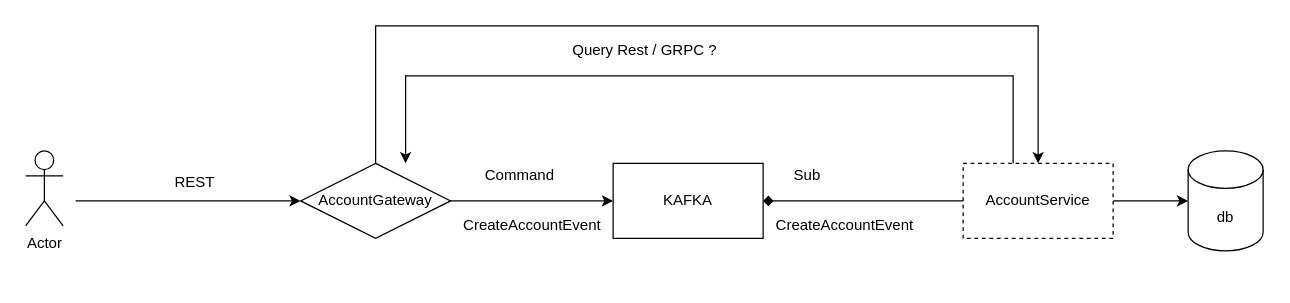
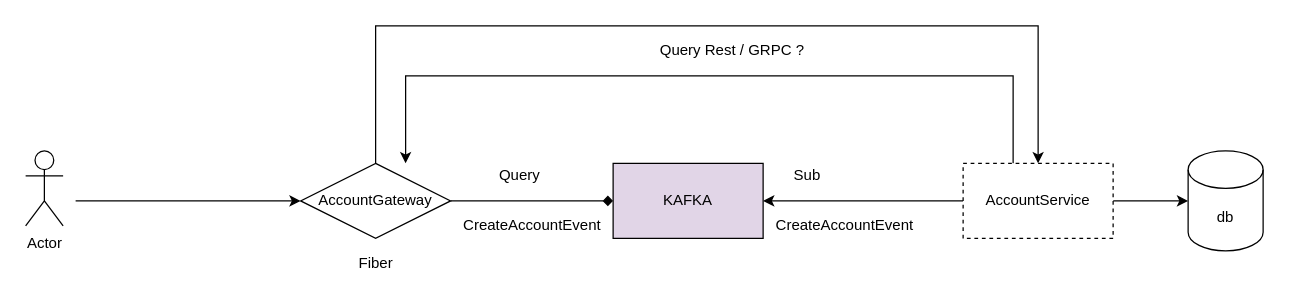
(644, 51) -> (732, 51)
(520, 176) -> (520, 176)
(194, 182) -> none
(603, 201) -> (602, 201)
(688, 201) -> (688, 201)
(774, 201) -> (773, 201)
none -> (376, 263)
